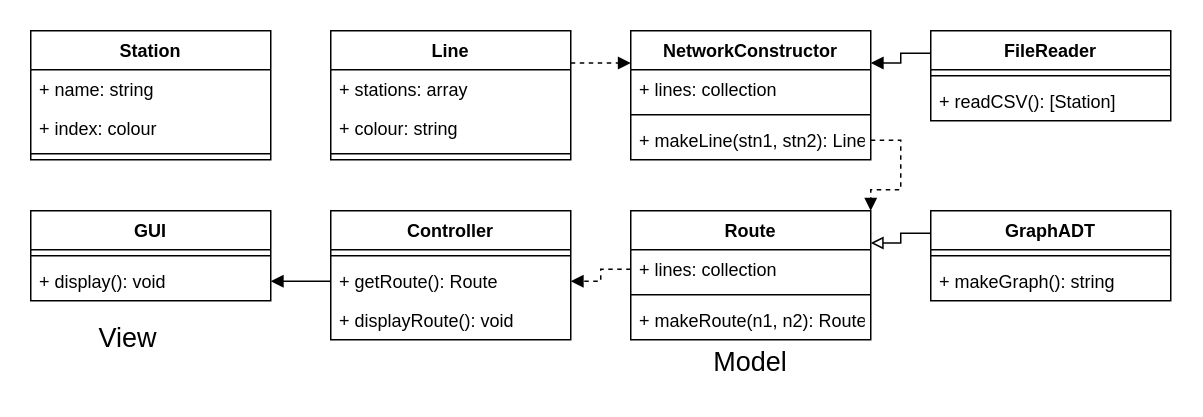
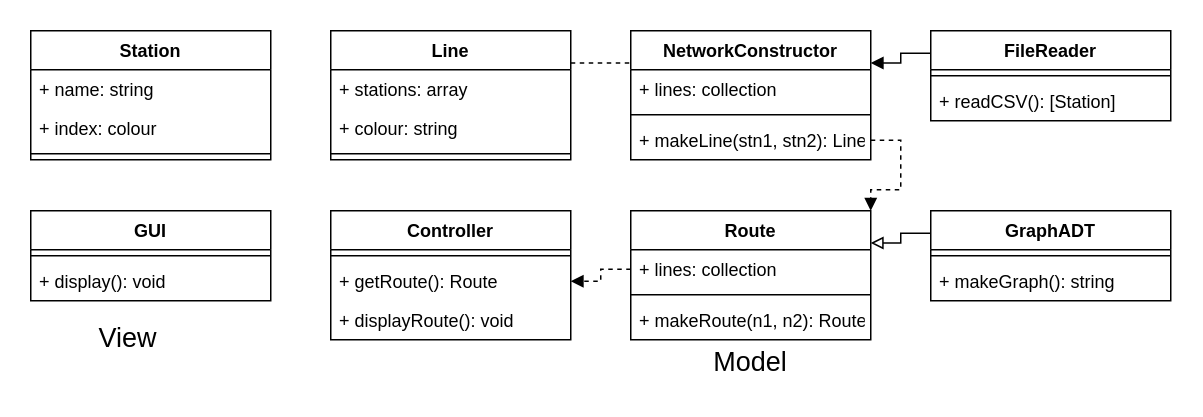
(617, 63) -> (622, 63)
(305, 281) -> none
